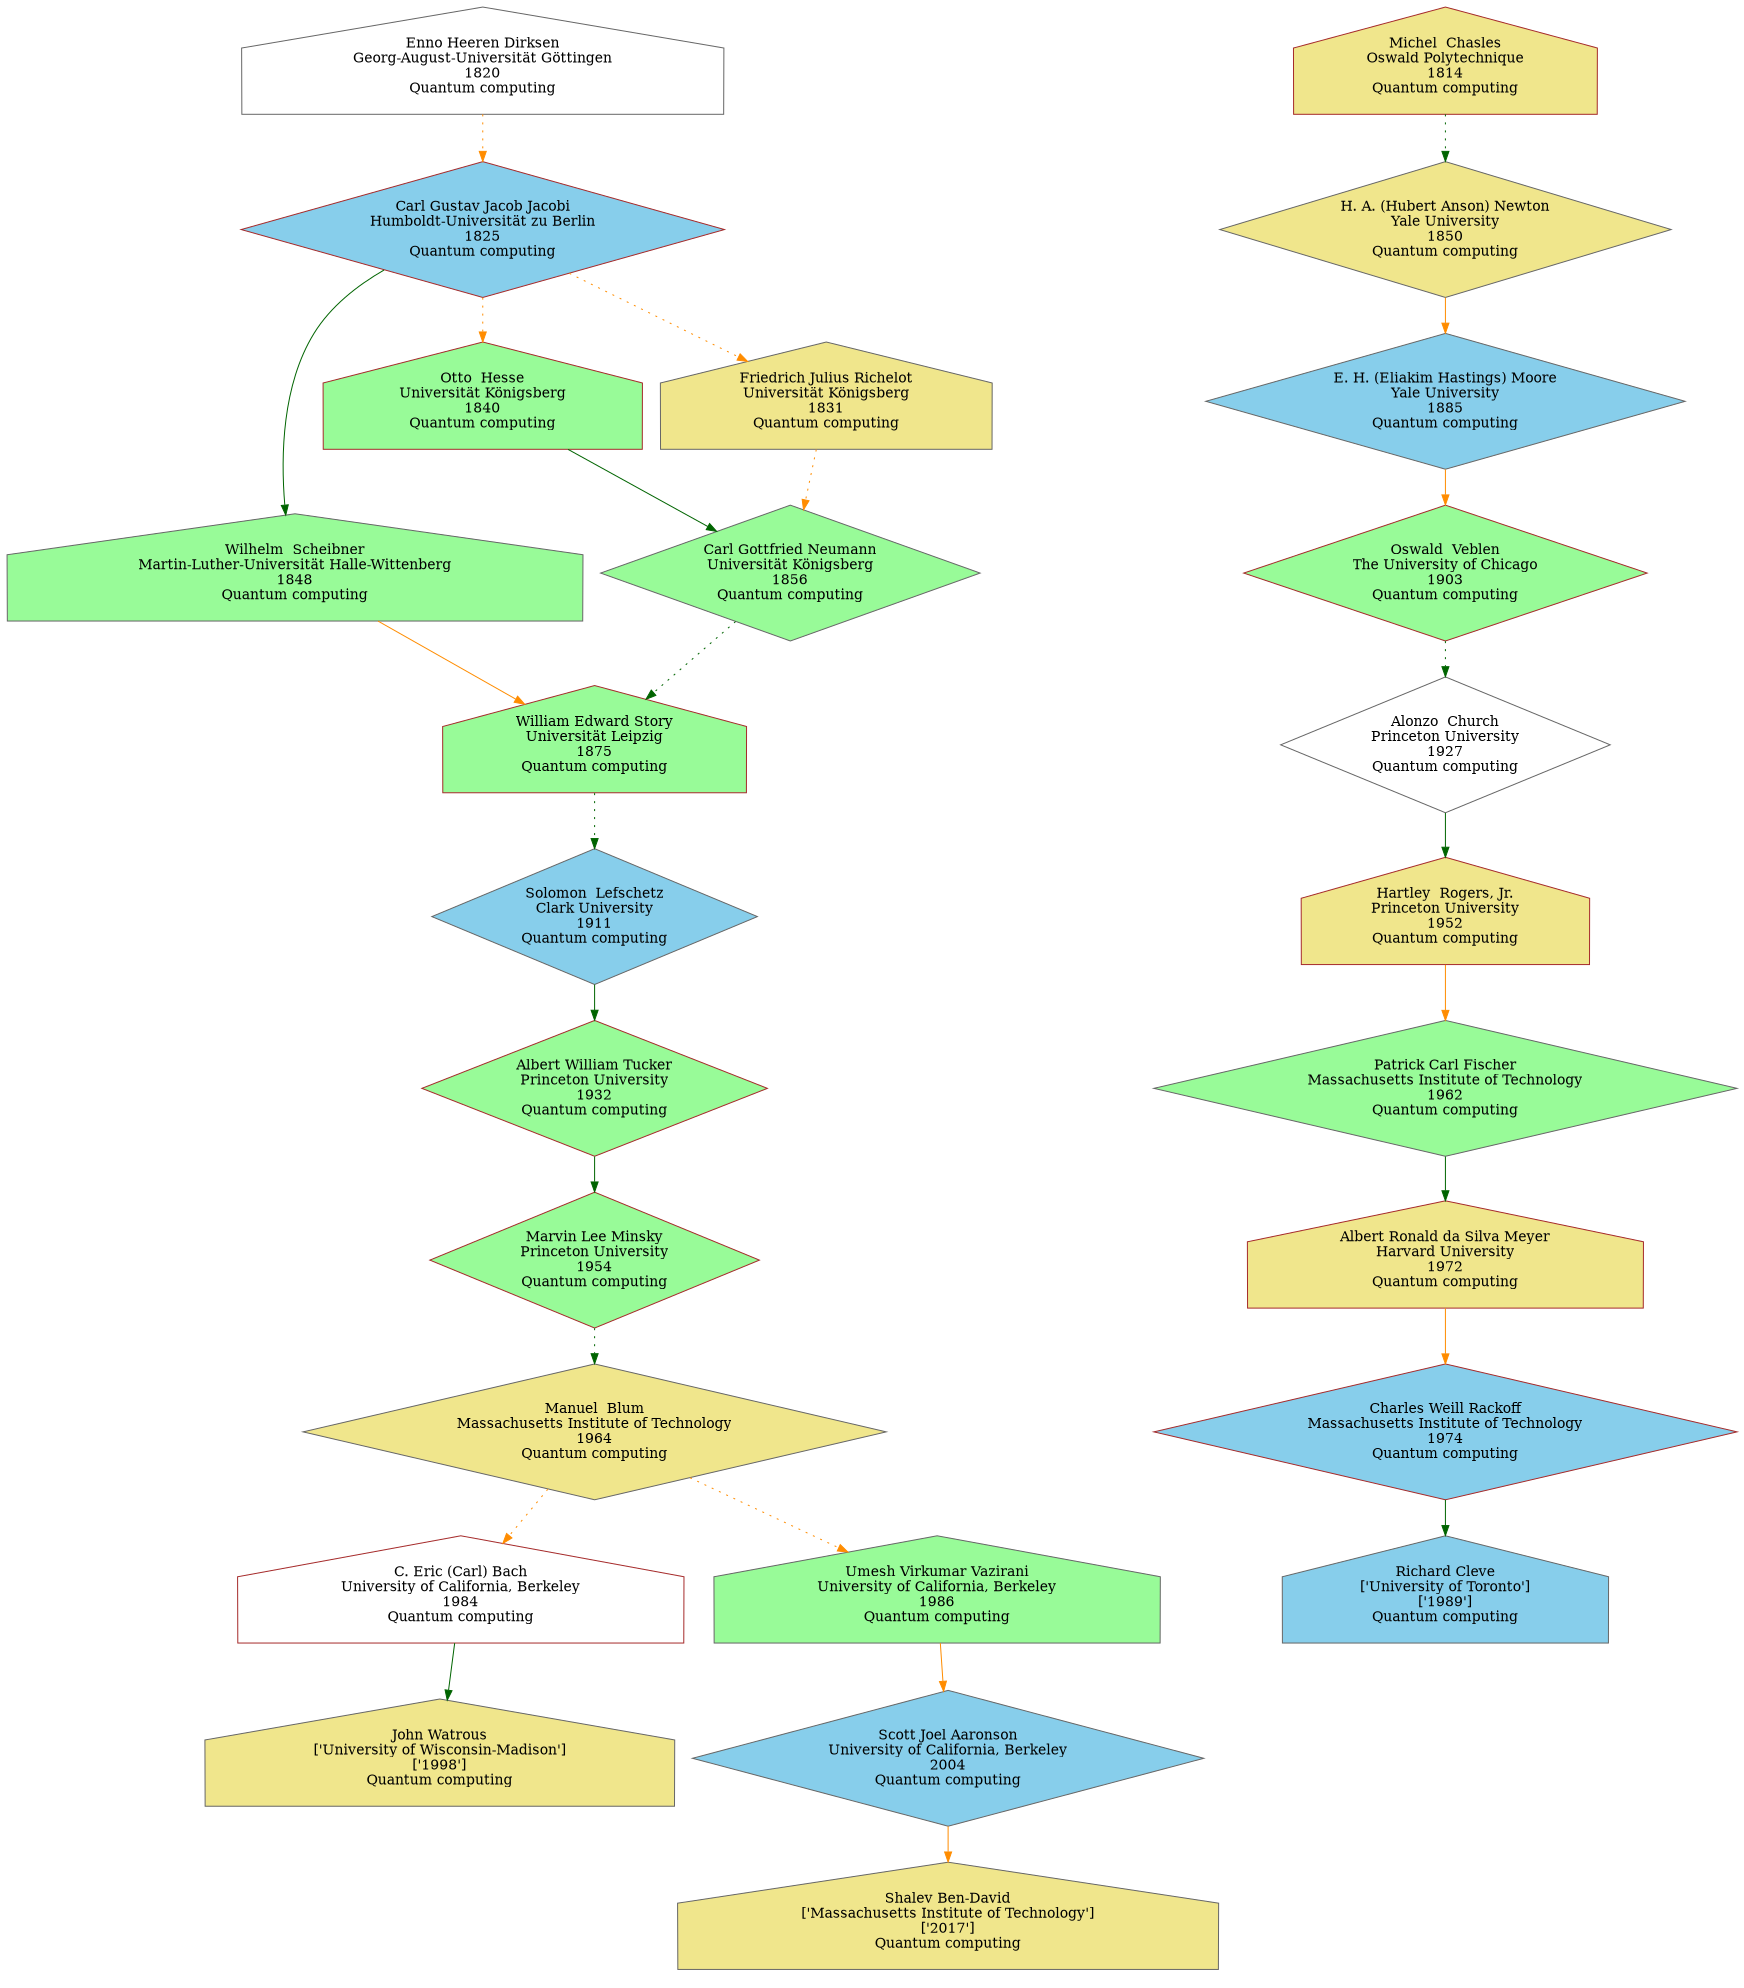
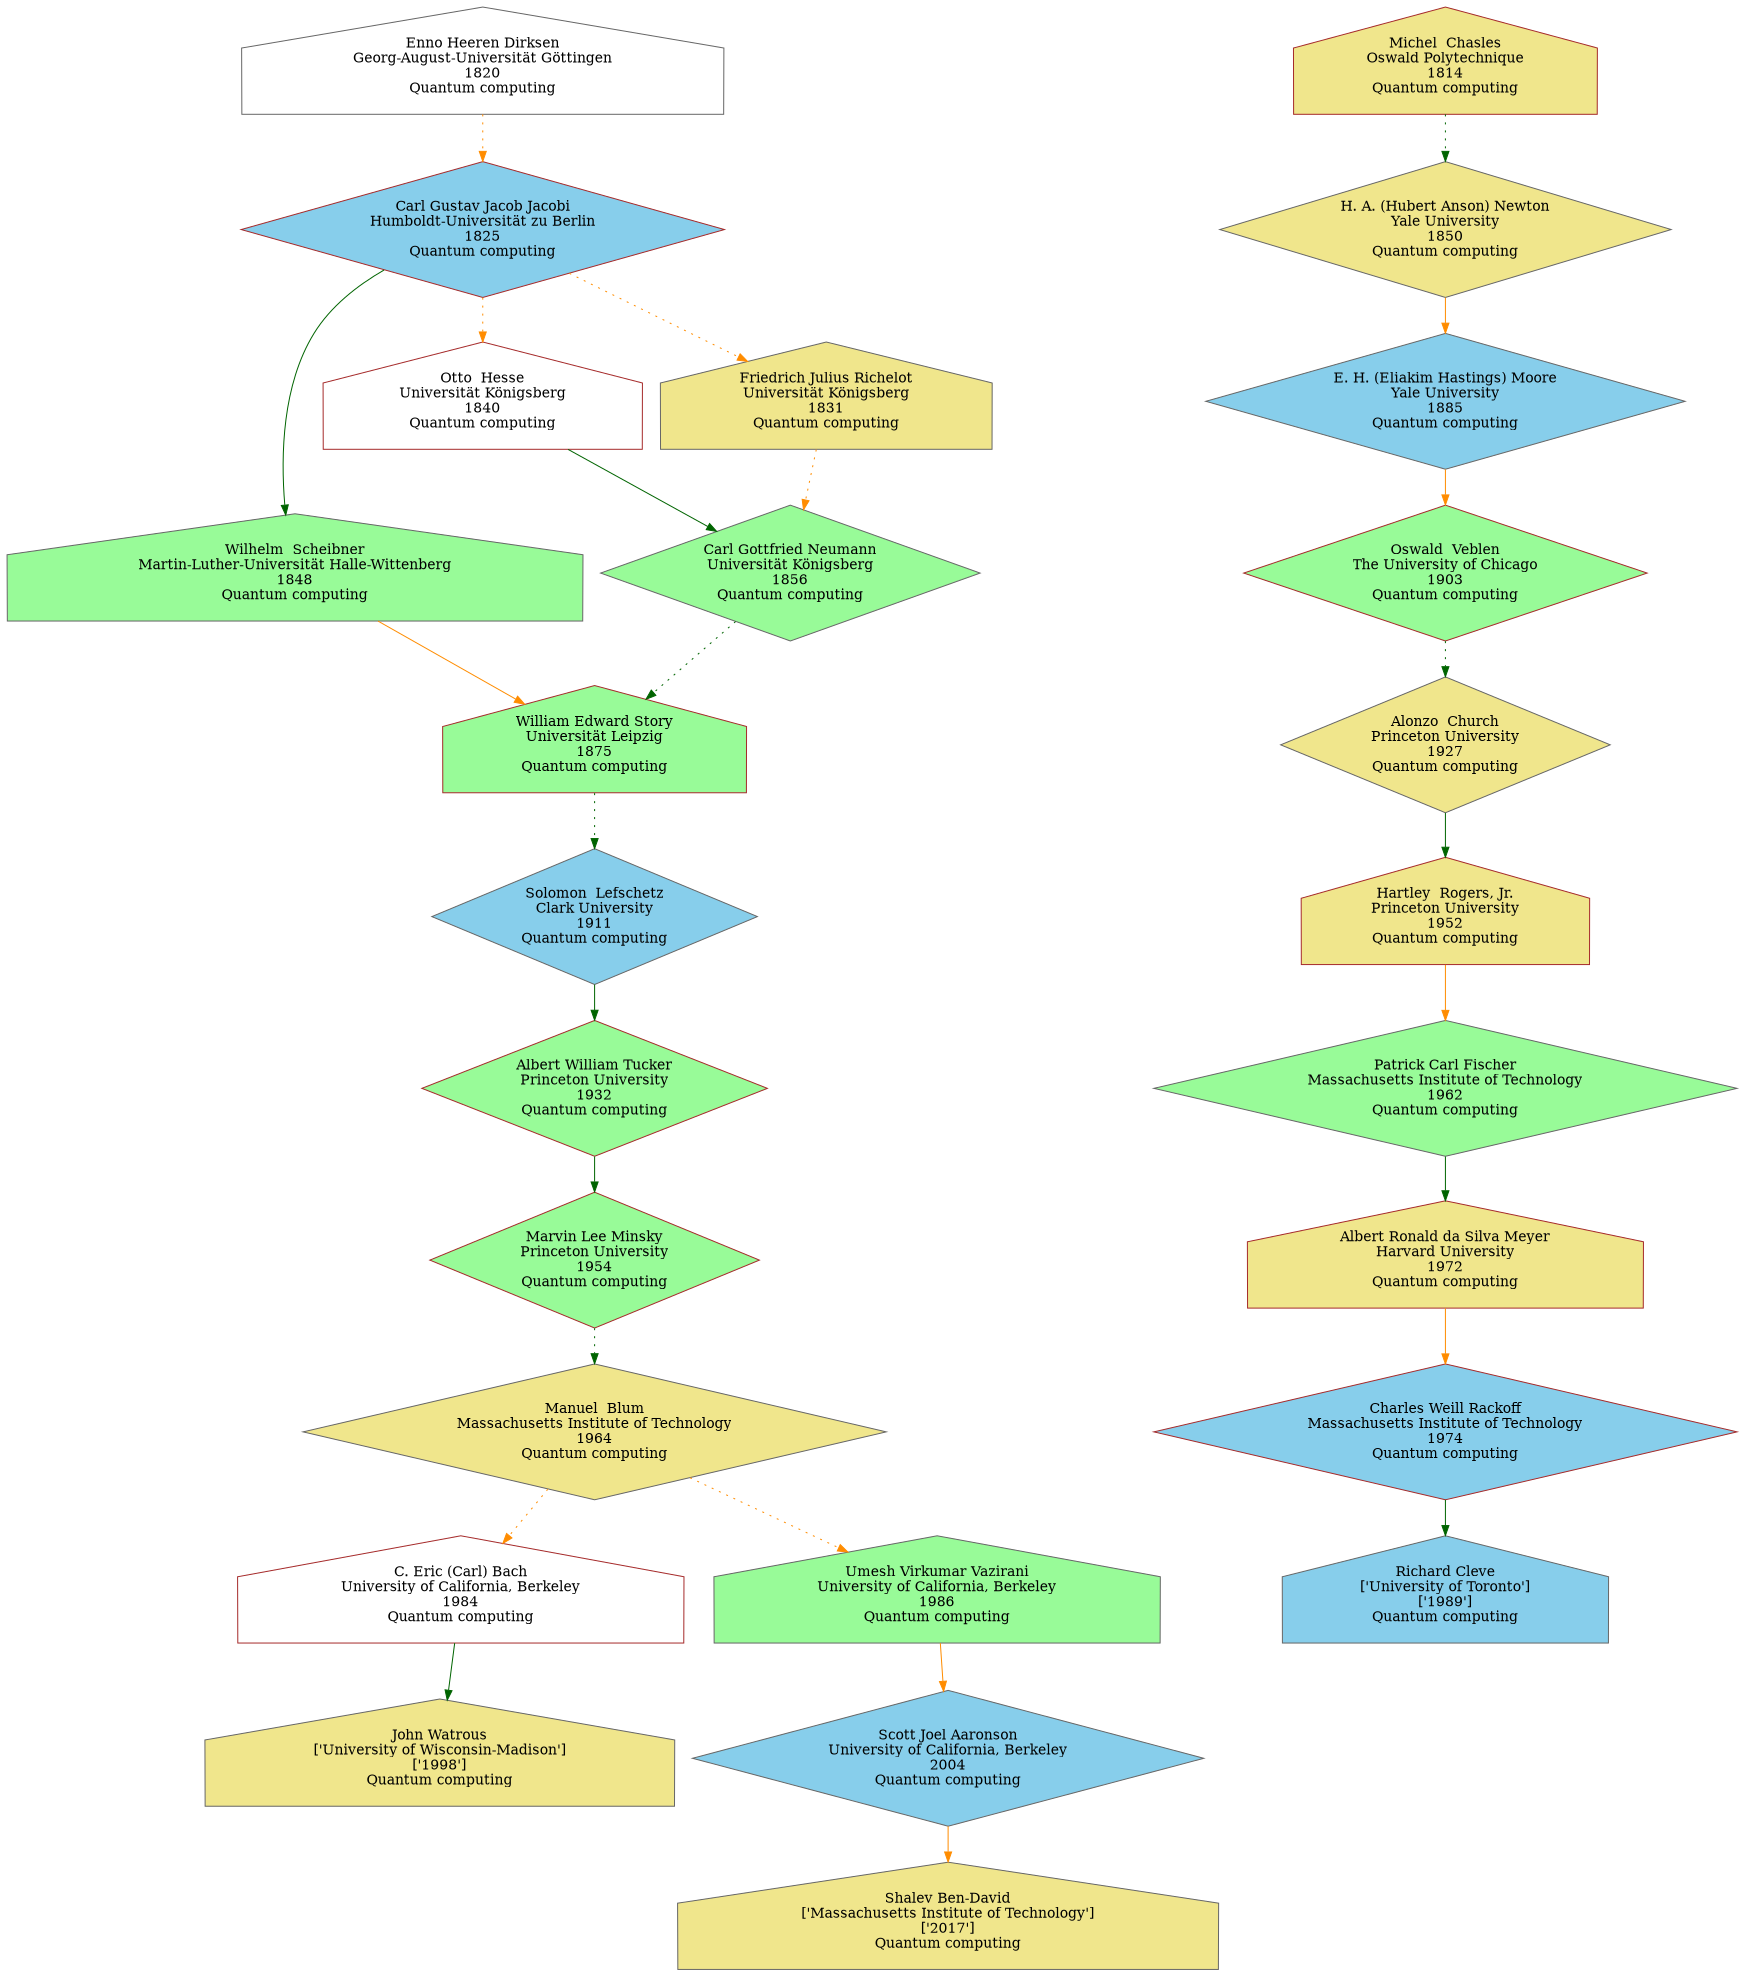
(483, 401) -> (483, 401)
(1445, 745) -> (1445, 745)
